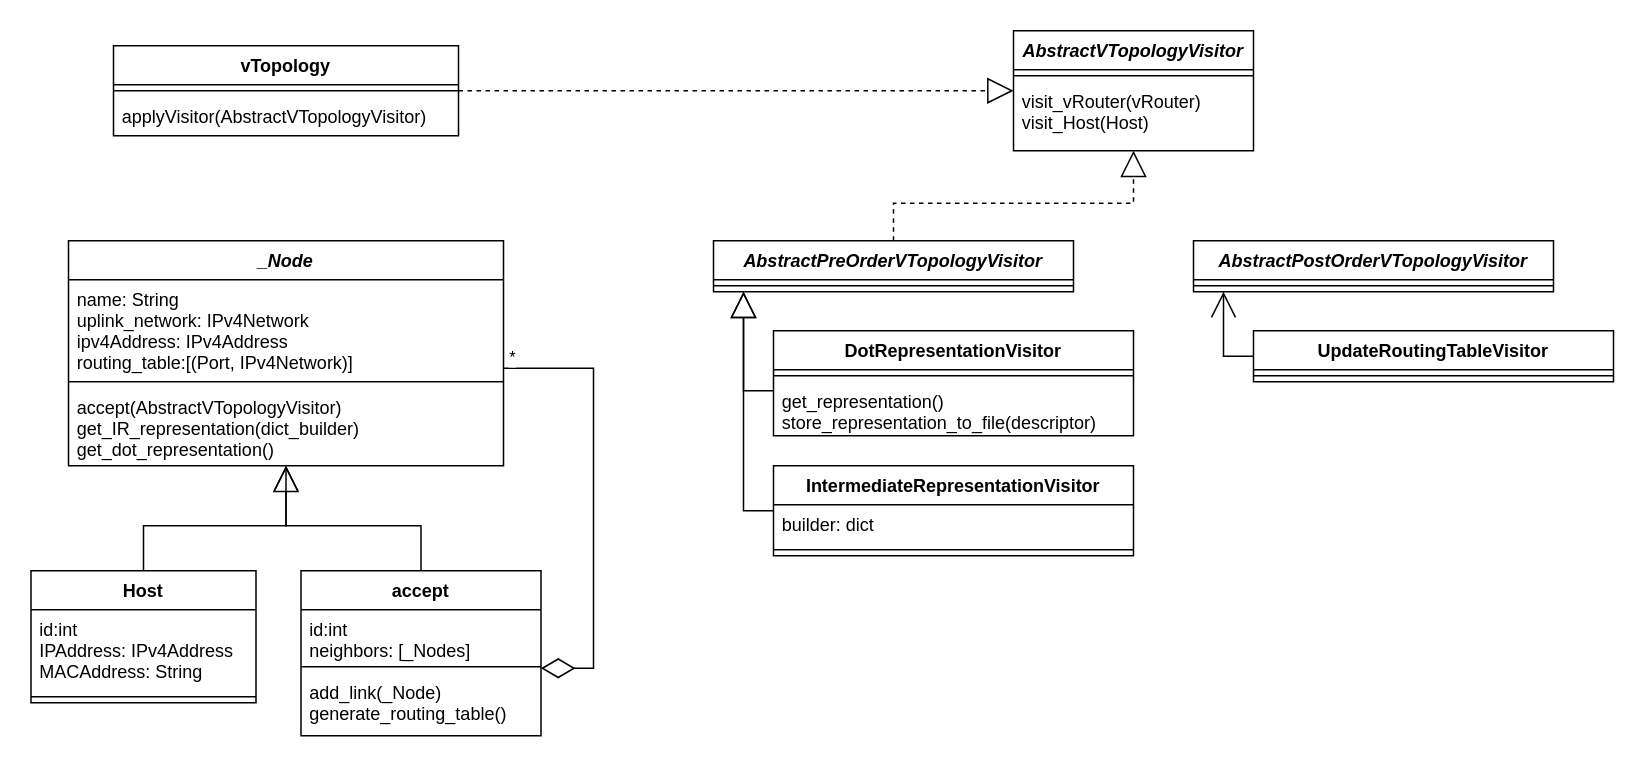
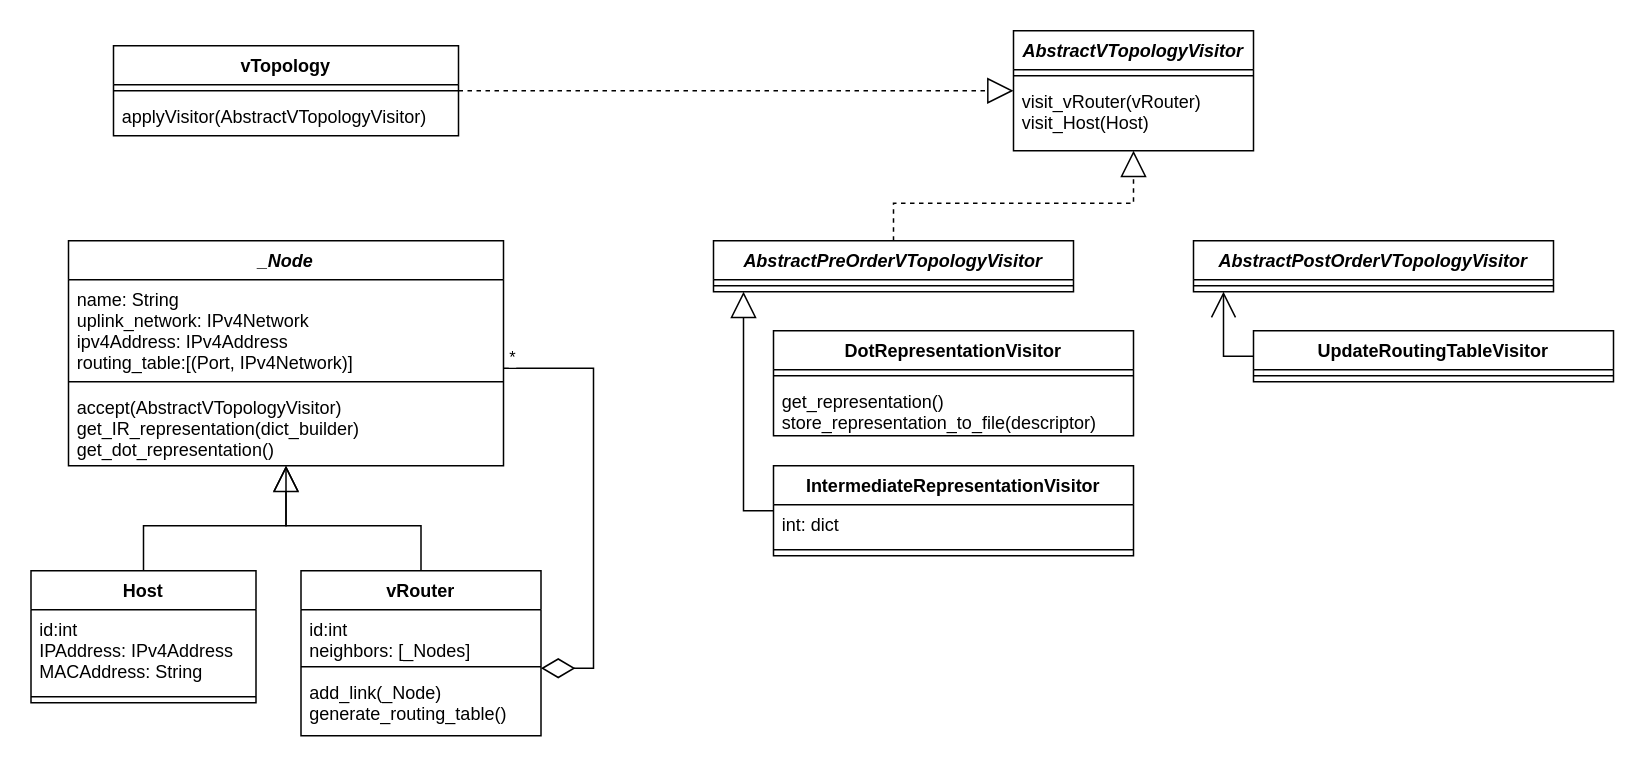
(758, 391) -> none
(835, 525) -> (818, 525)
(420, 591) -> (420, 591)
